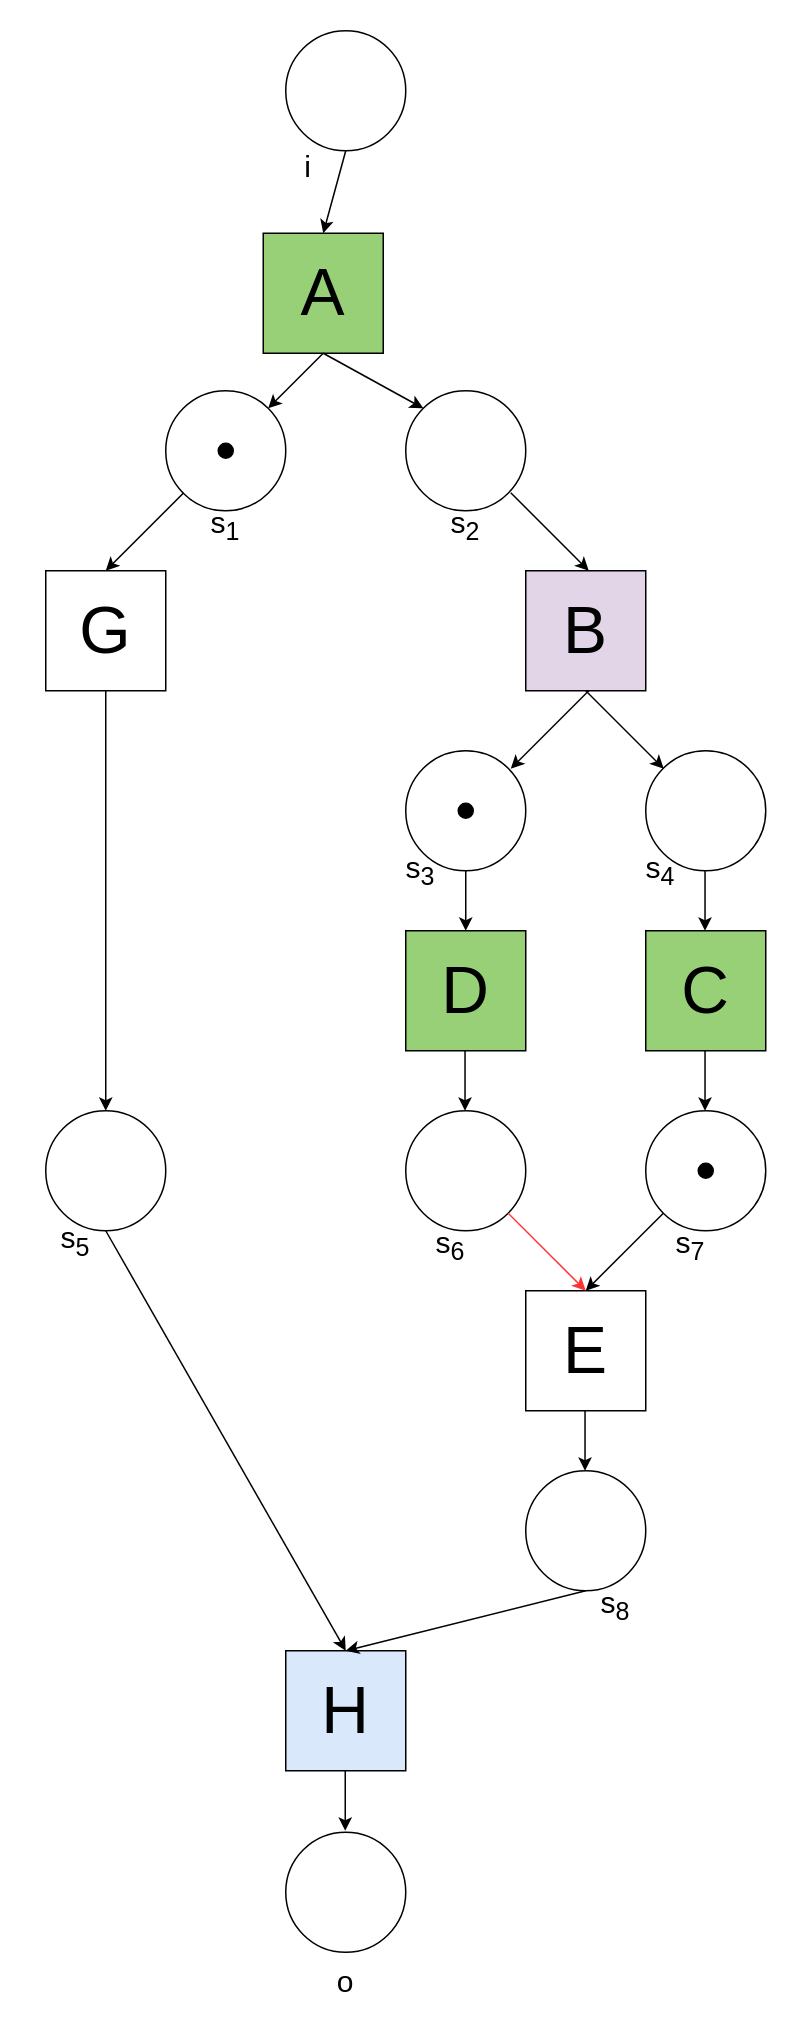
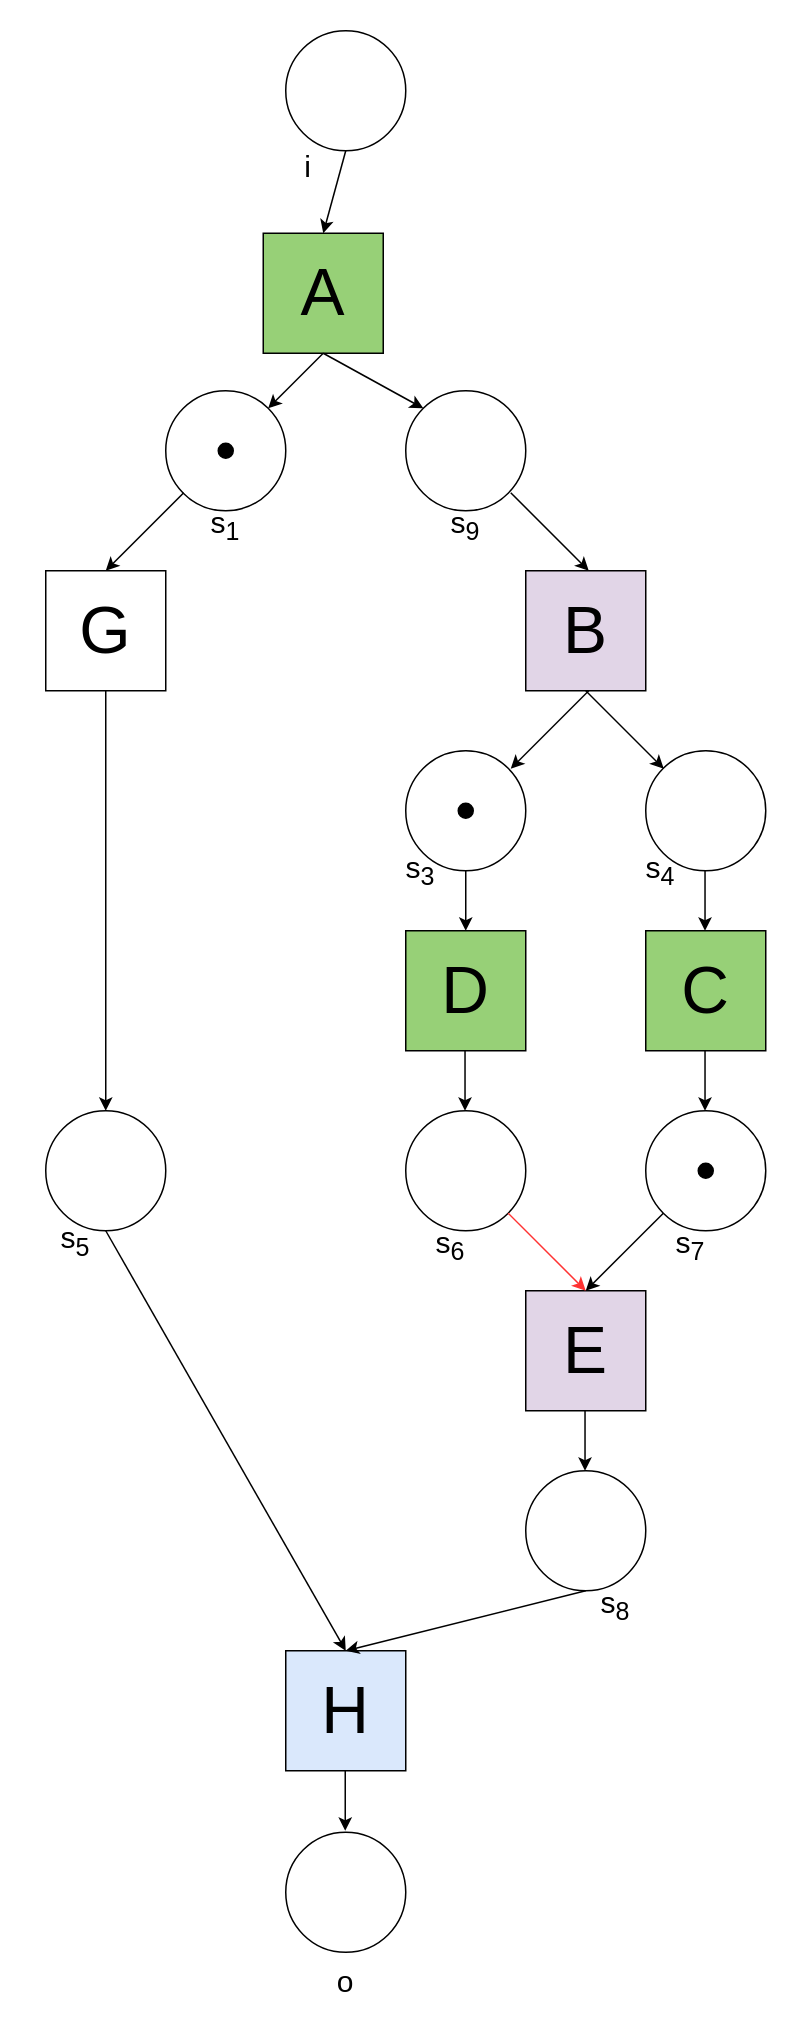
(466, 526) -> (466, 526)
(586, 1351) -> (586, 1351)
